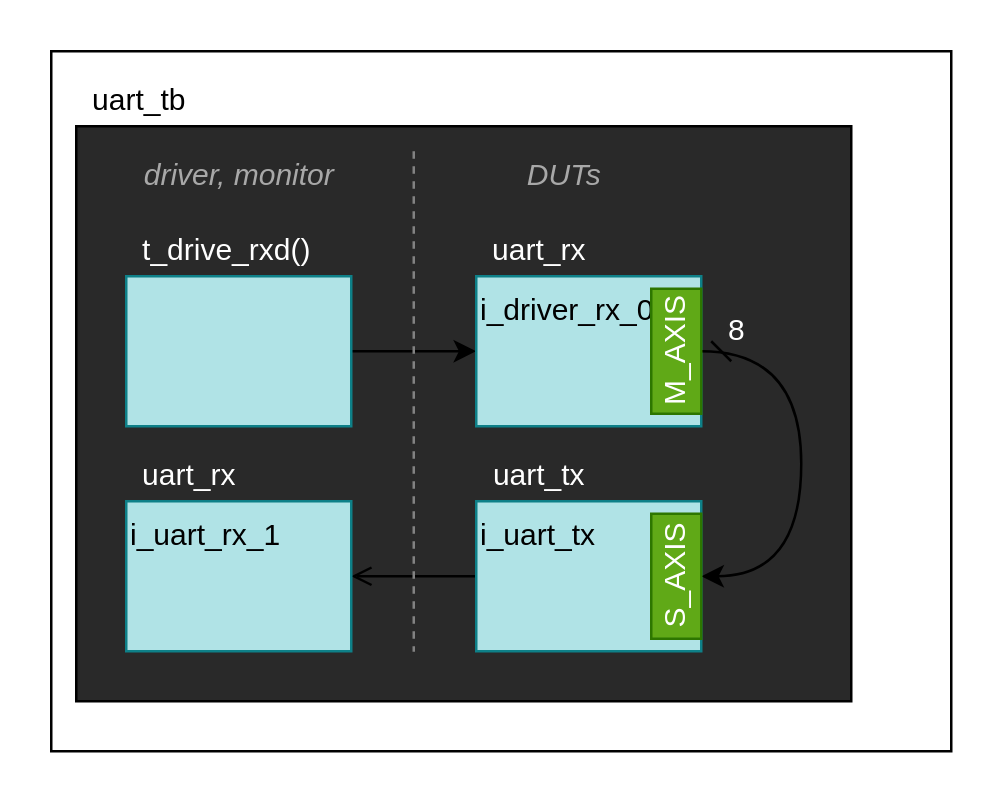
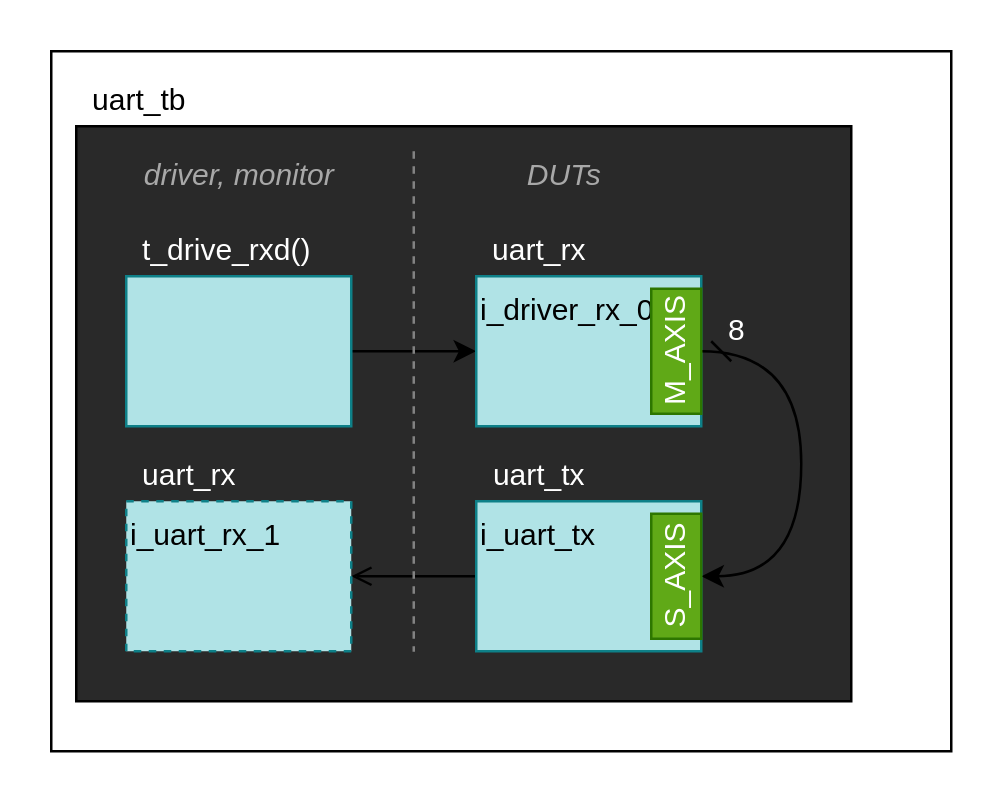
(239, 576) -> (239, 576)
